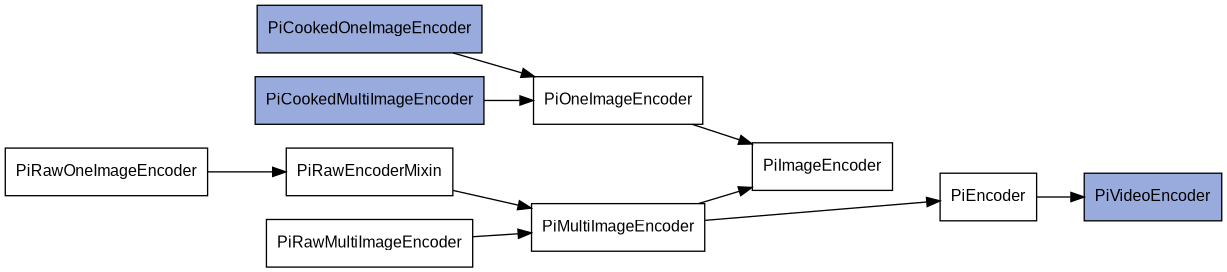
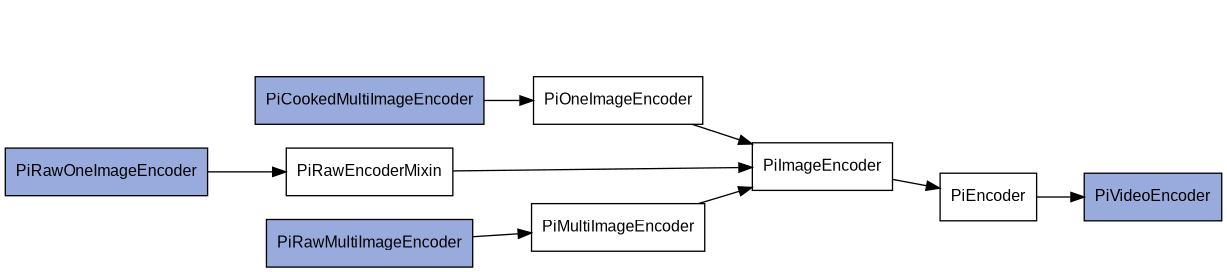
(370, 29) -> none
(106, 172) -> (106, 172)
(486, 198) -> (596, 169)
(816, 211) -> (910, 183)
(370, 243) -> (370, 243)
